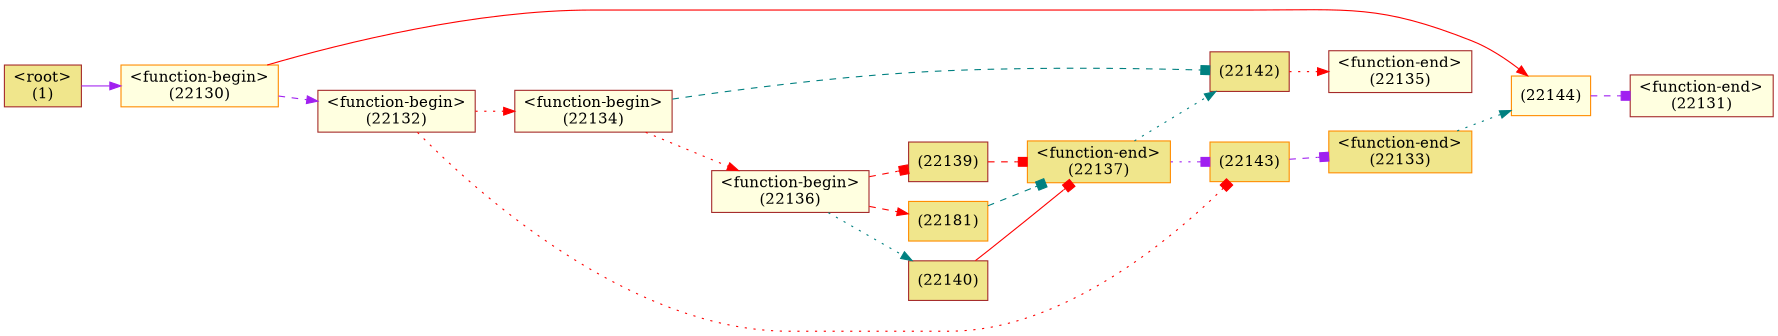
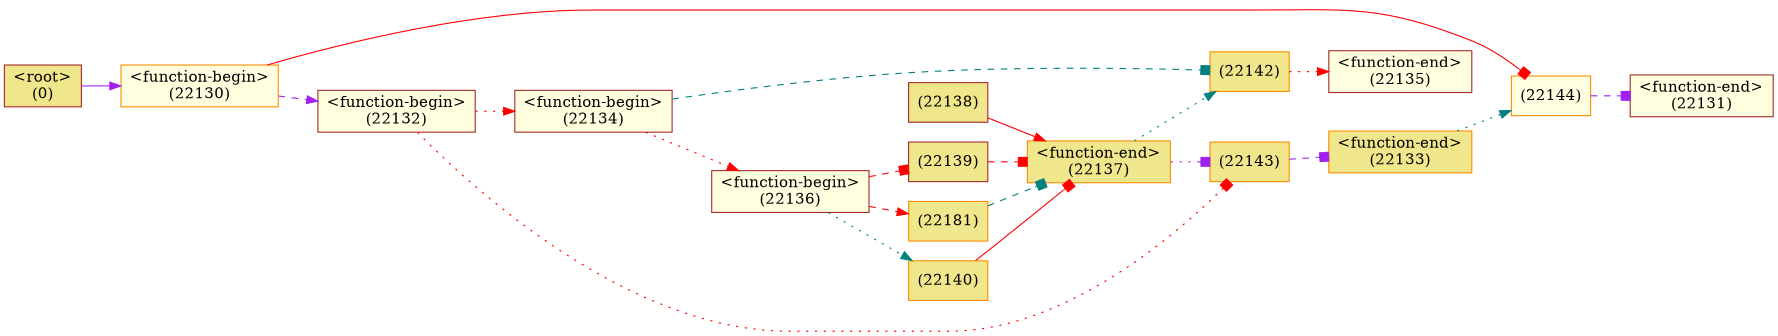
(896, 10) -> (896, 10)
(1250, 72) -> (1250, 72)
(43, 86) -> (43, 86)
none -> (948, 102)
(948, 281) -> (948, 281)
